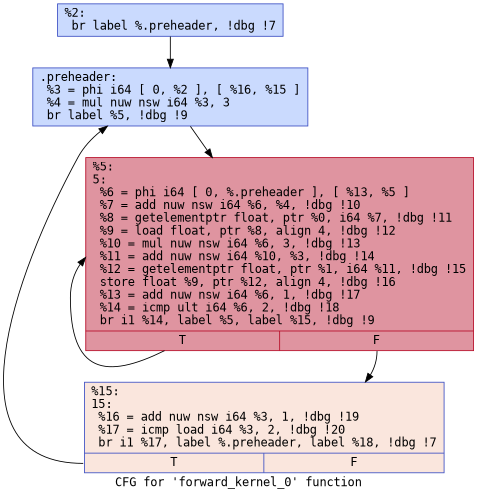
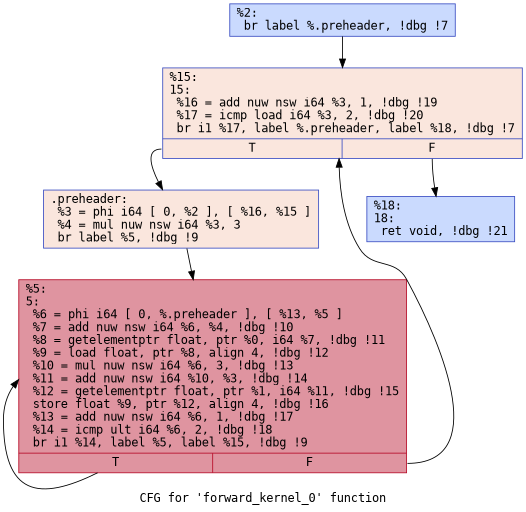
(170, 48) -> (343, 48)
(170, 97) -> (181, 219)
none -> (441, 219)
